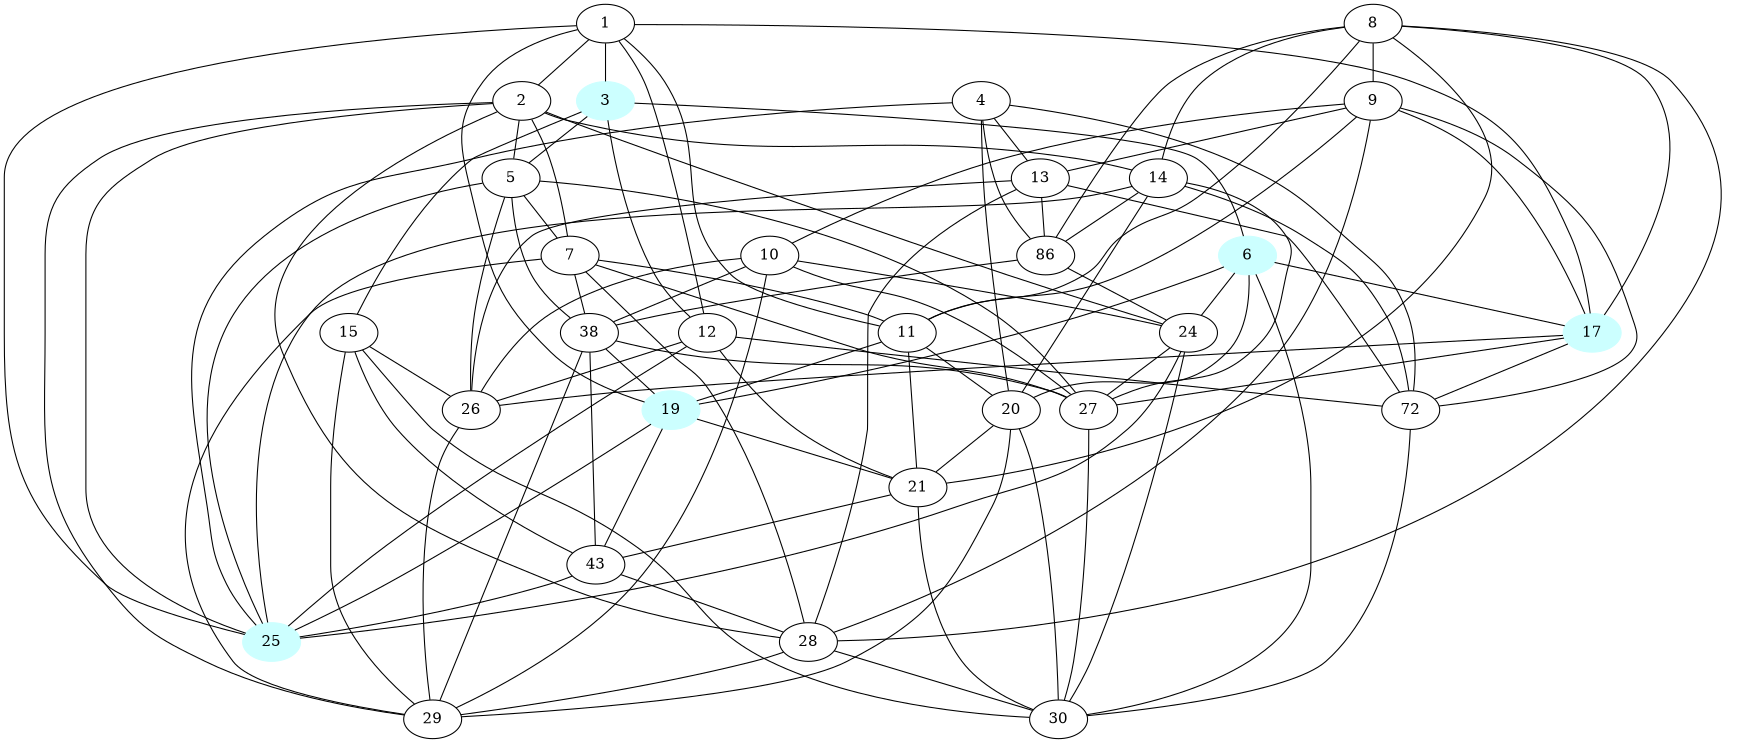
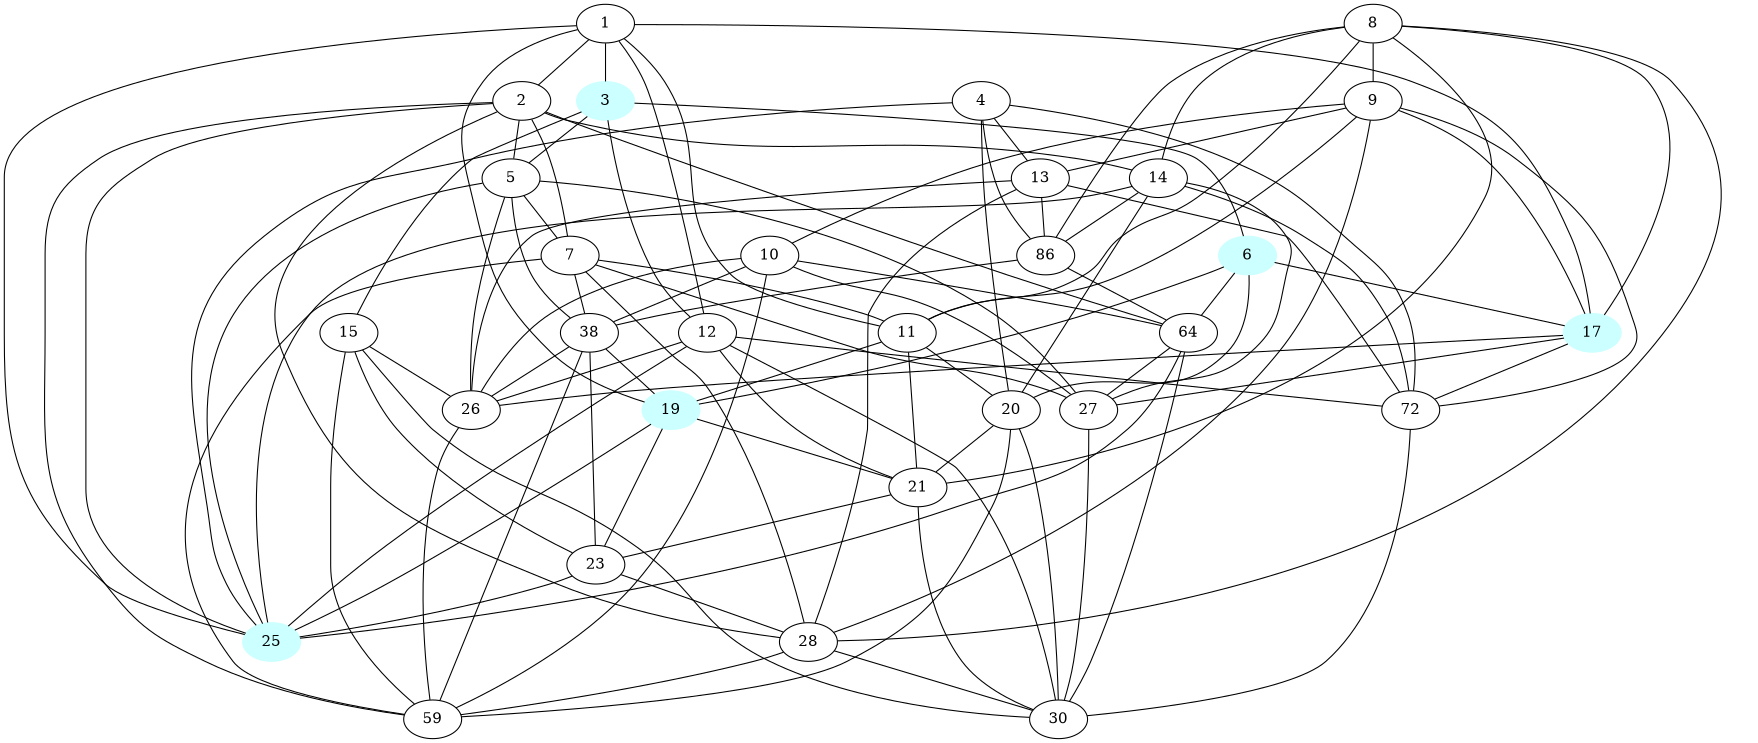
(1188, 333) -> (1188, 333)
(842, 365) -> (530, 372)
(1311, 546) -> (955, 467)
(596, 565) -> (596, 565)
(433, 719) -> (433, 719)
